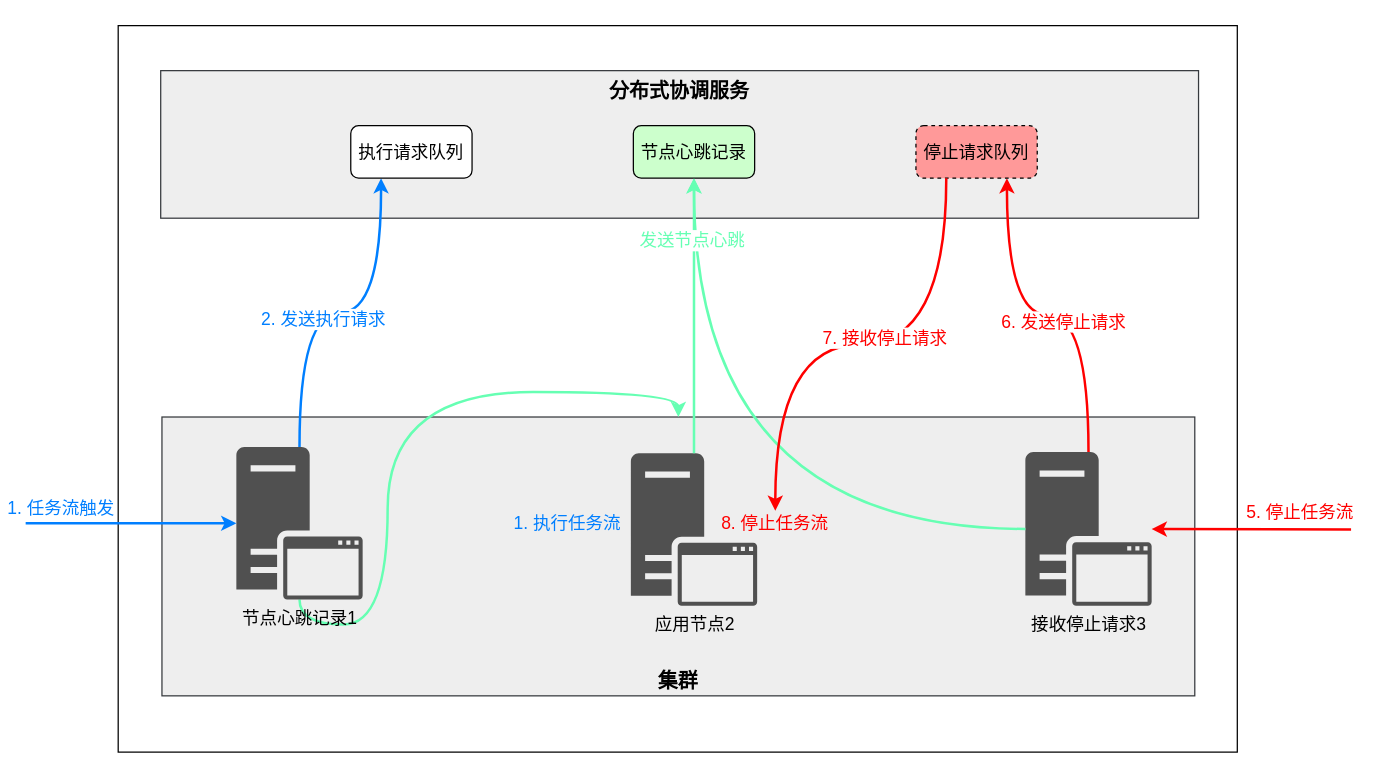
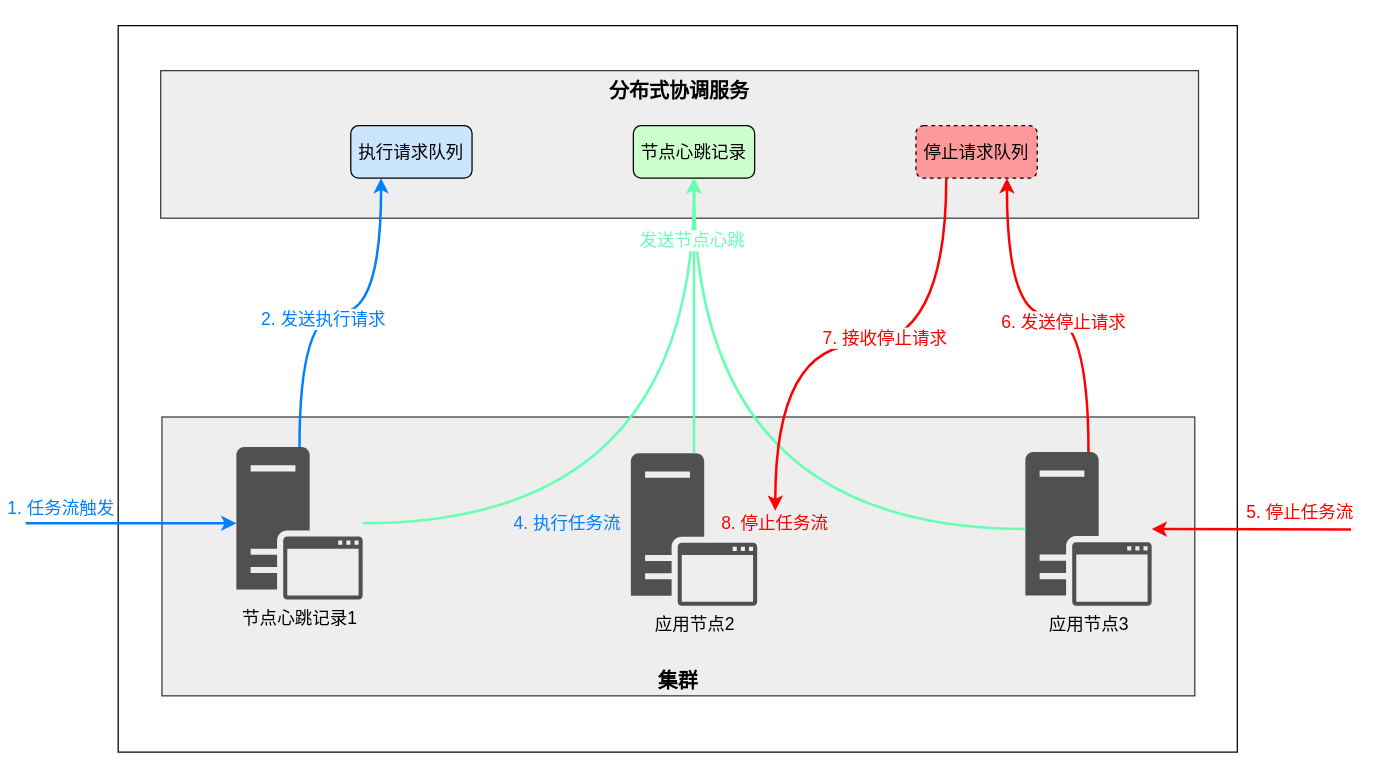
(411, 152) -> (411, 152)
(416, 429) -> (587, 459)
(568, 523) -> (568, 523)
(1089, 625) -> (1089, 625)
